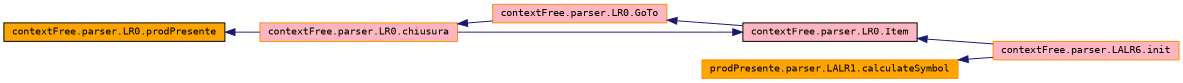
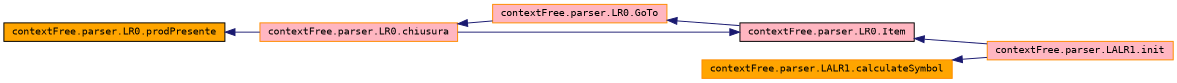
(1086, 51) -> (1080, 51)
(830, 69) -> (827, 69)
